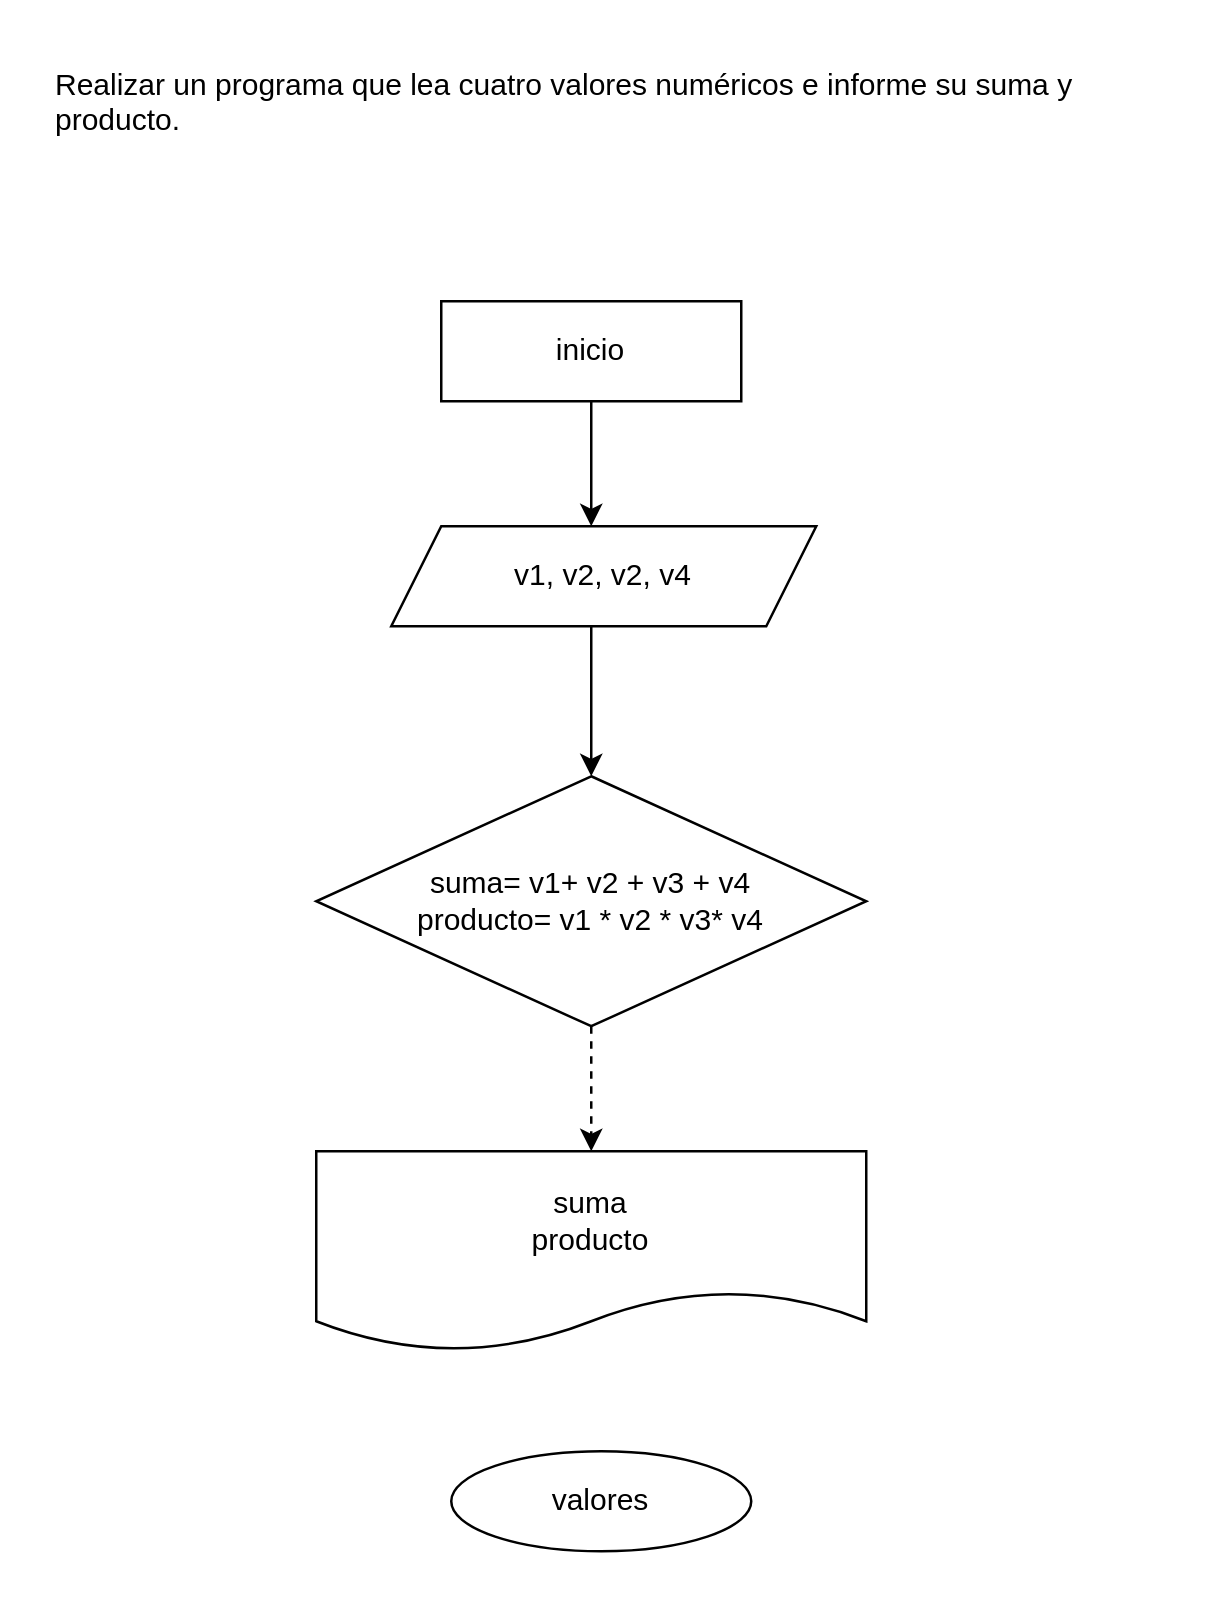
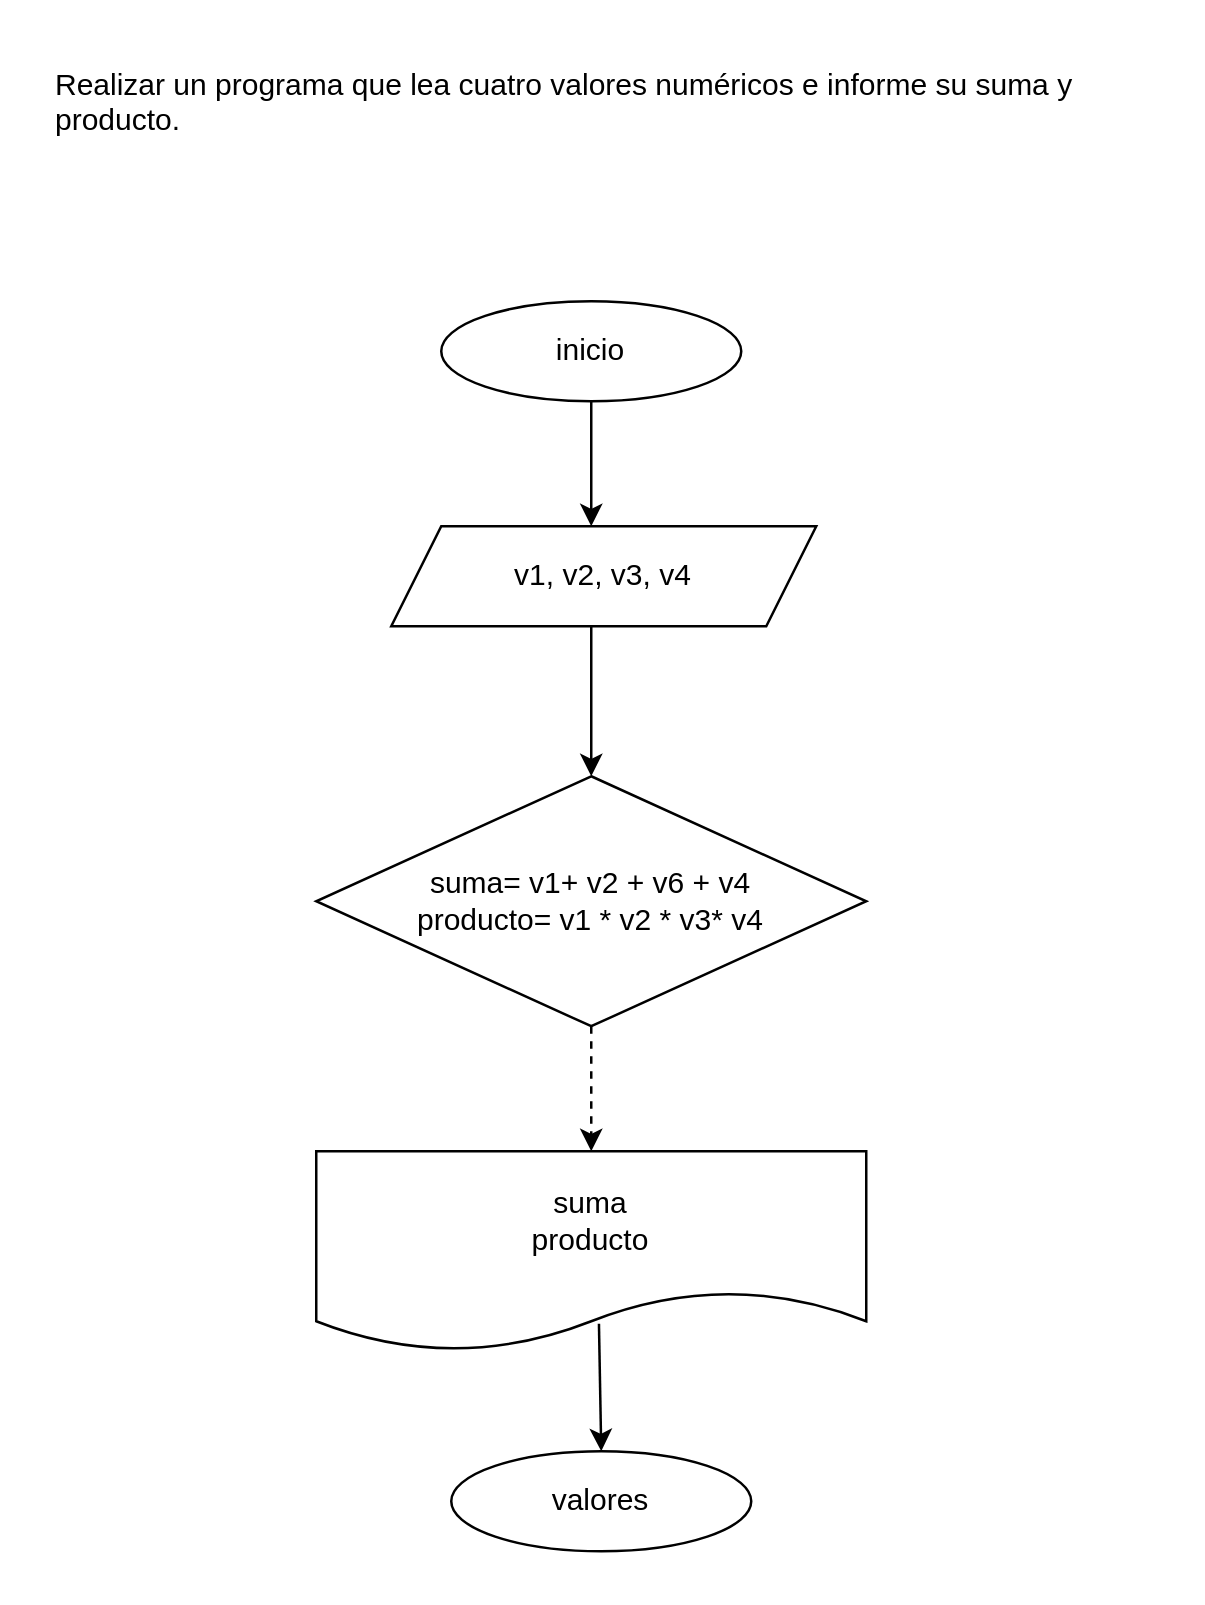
(591, 351) -> (591, 351)
(604, 576) -> (604, 576)
(591, 901) -> (591, 901)
none -> (600, 1379)
